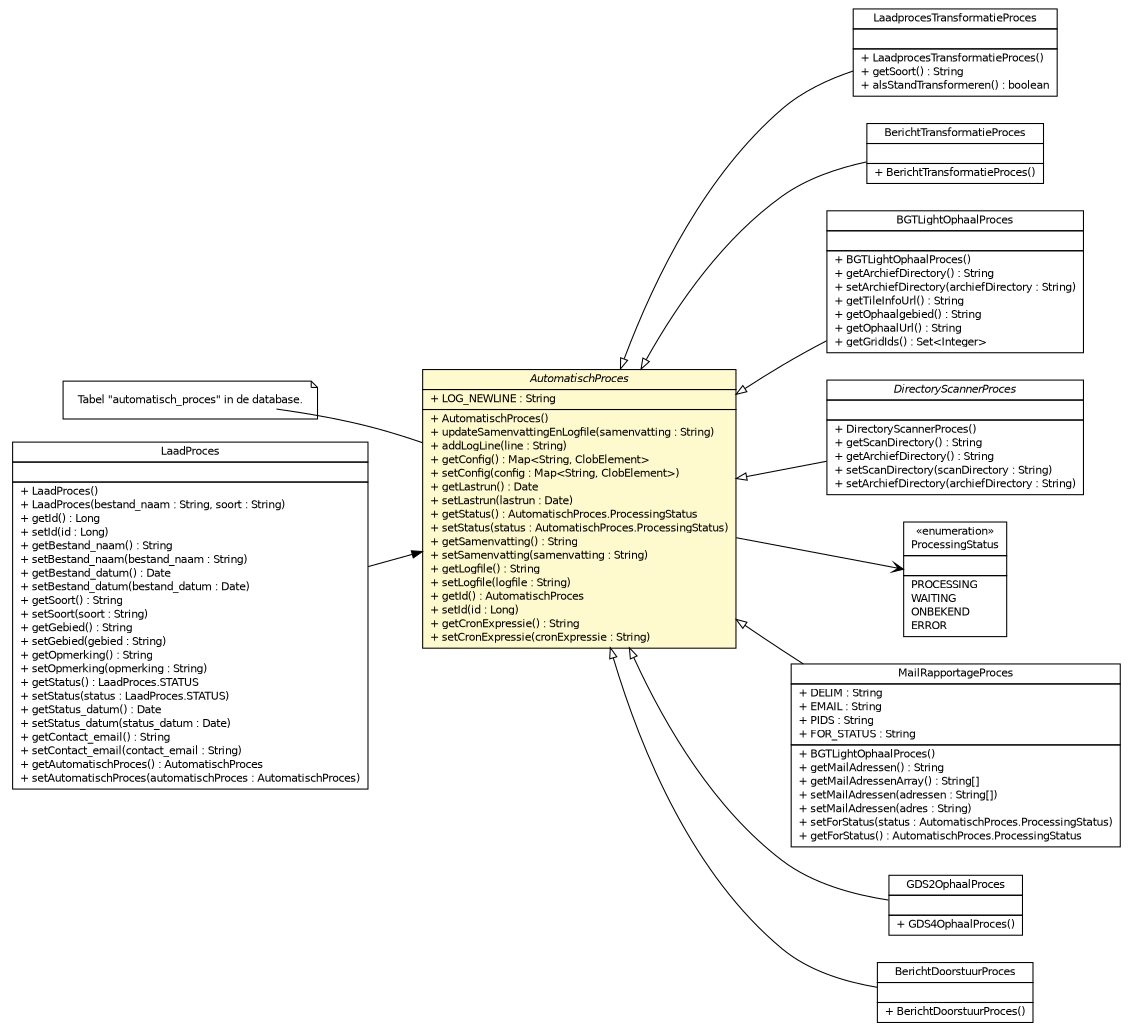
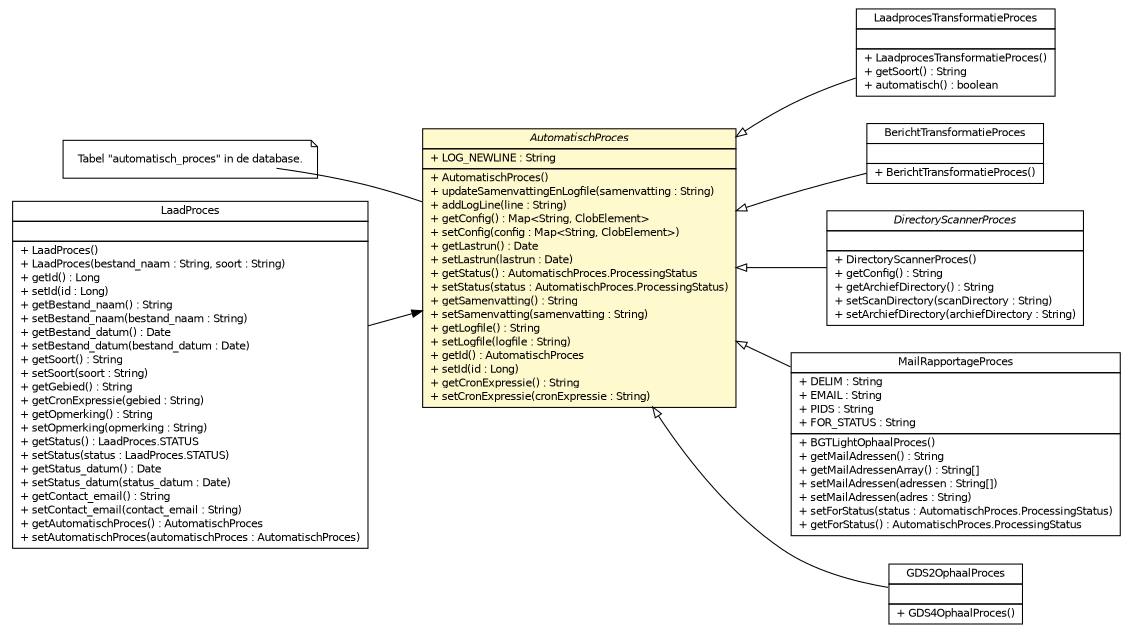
(955, 86) -> (931, 86)
(955, 281) -> none
(908, 443) -> (888, 274)
(955, 579) -> none
(93, 642) -> (112, 401)
(955, 992) -> none
